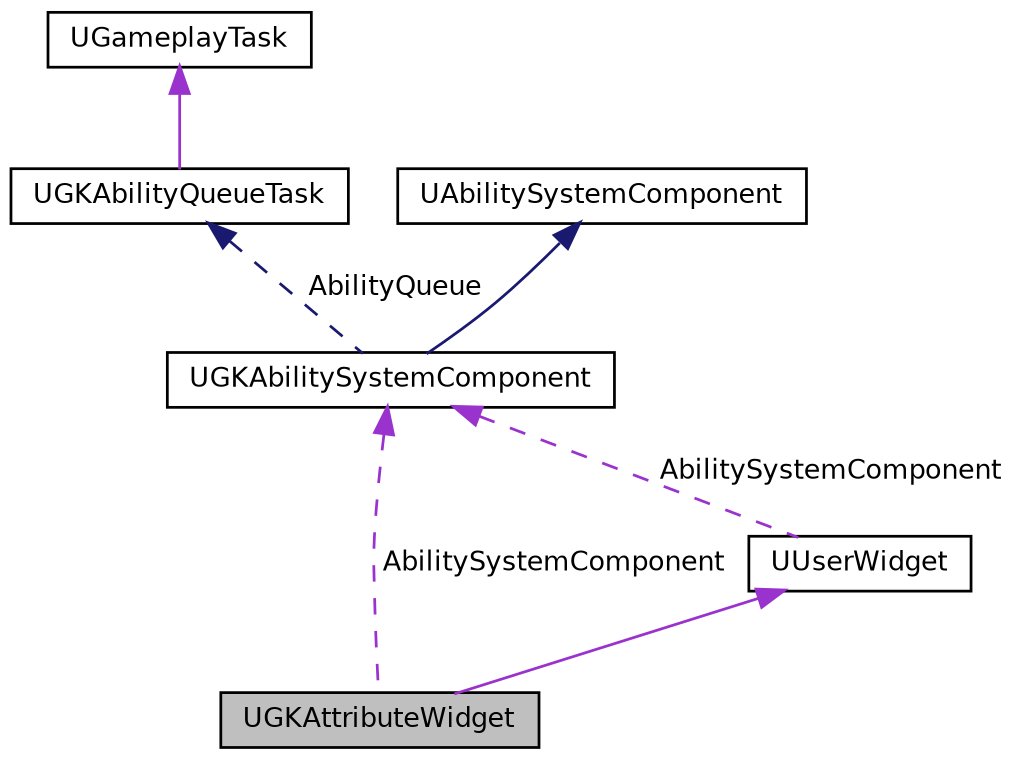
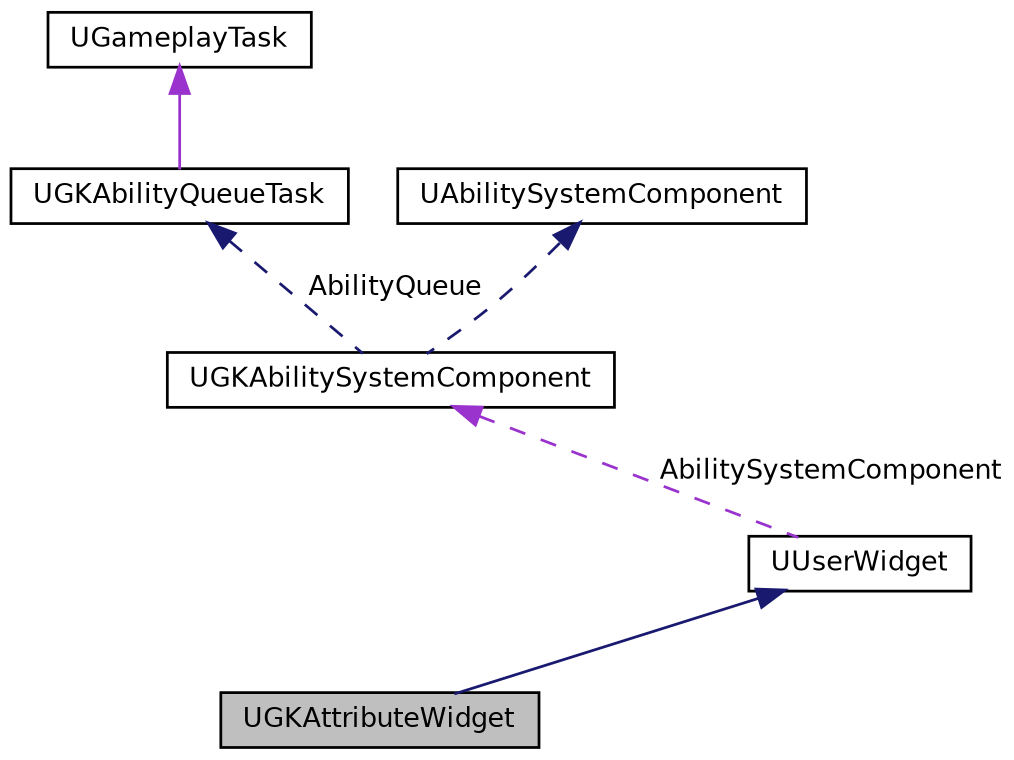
(496, 302) -> (496, 302)
(374, 563) -> none
(606, 646) -> (606, 646)
